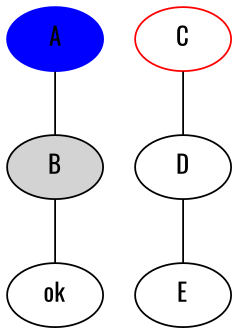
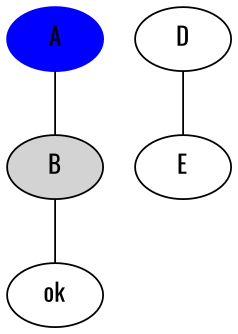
(183, 39) -> none
